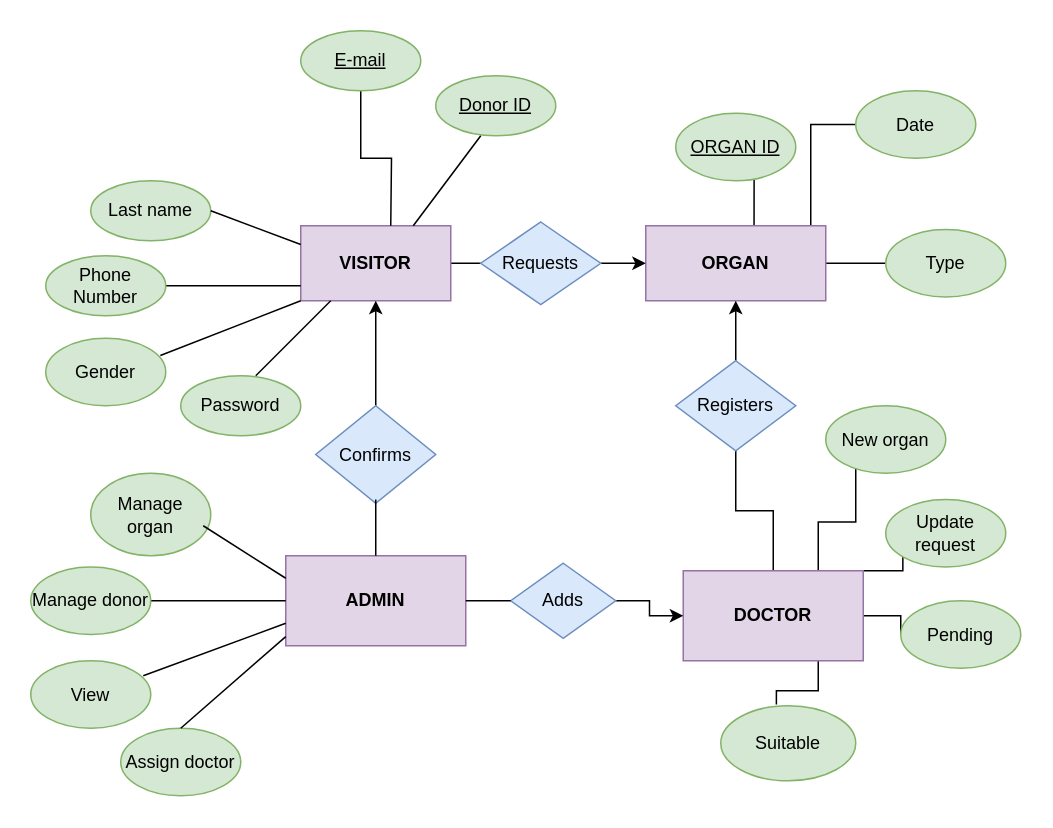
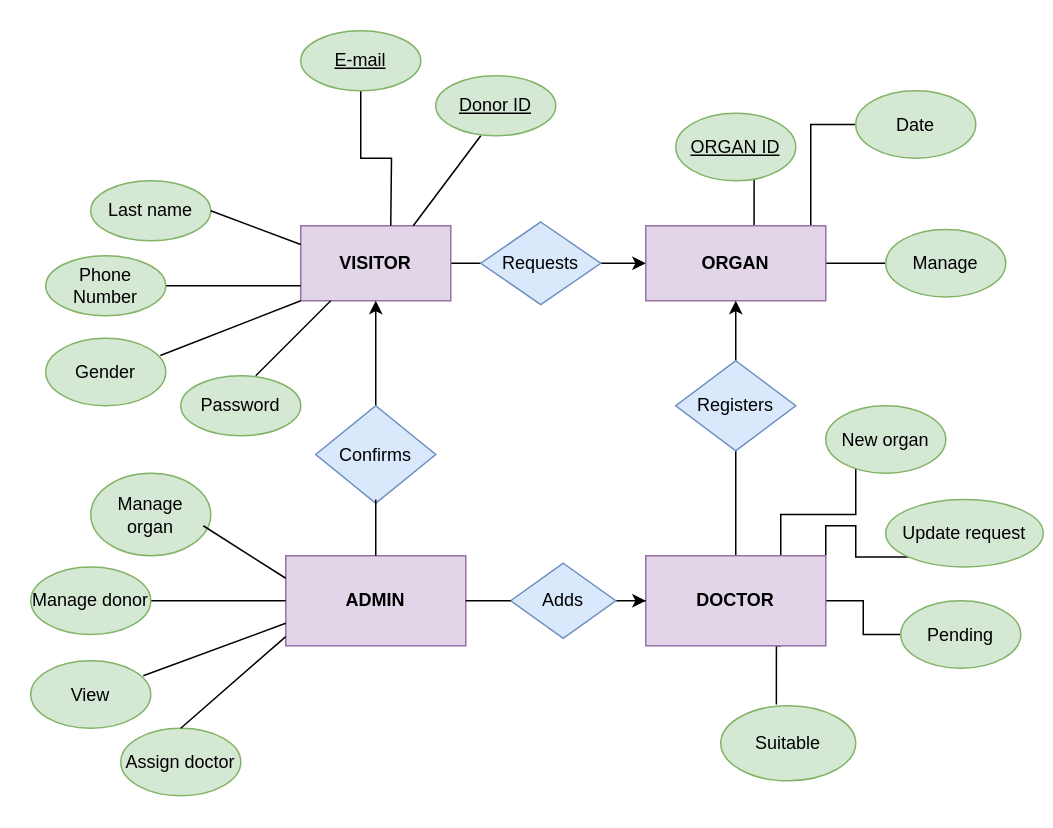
(946, 263) -> (946, 263)
(946, 533) -> (965, 533)
(773, 616) -> (736, 601)
